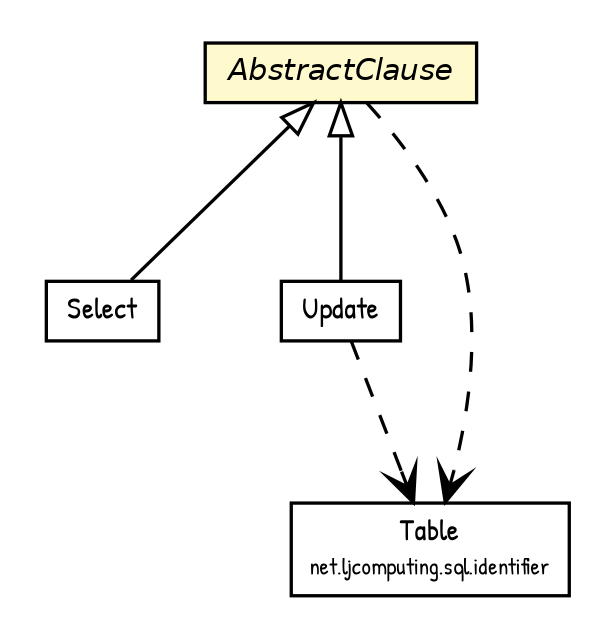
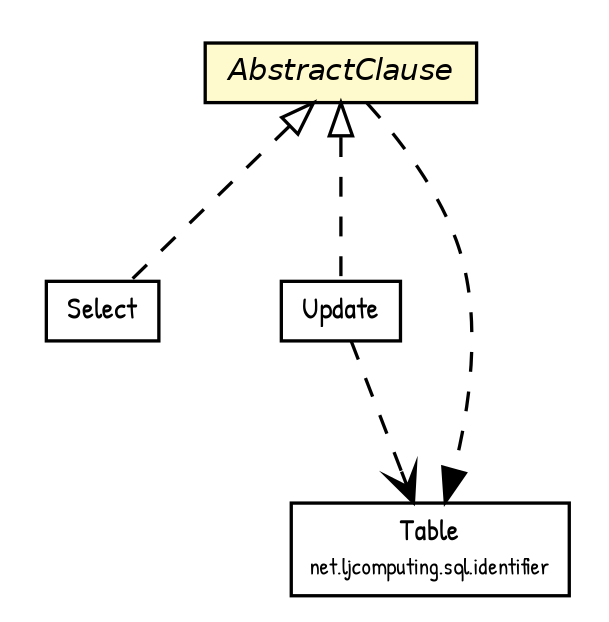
(210, 203) -> (210, 203)
(341, 209) -> (341, 209)
(465, 273) -> (465, 273)
